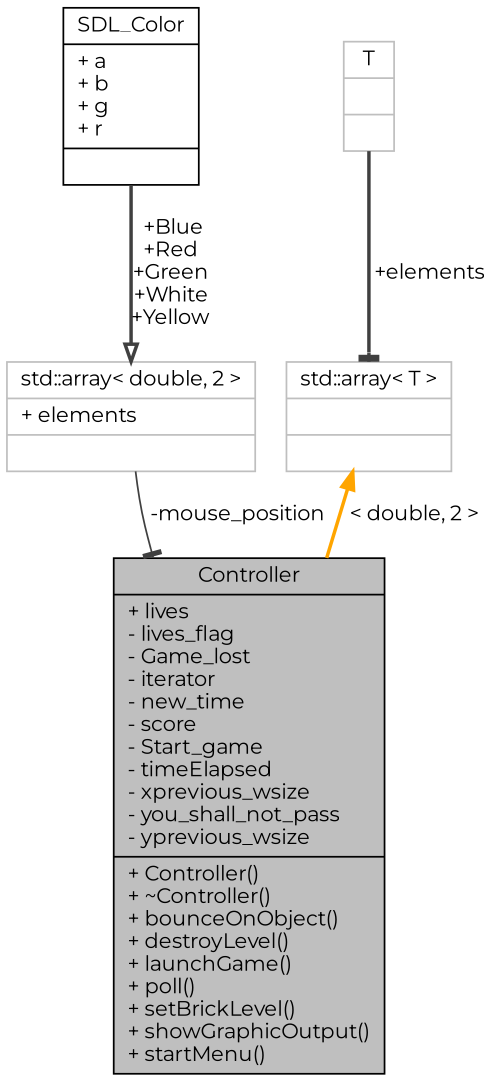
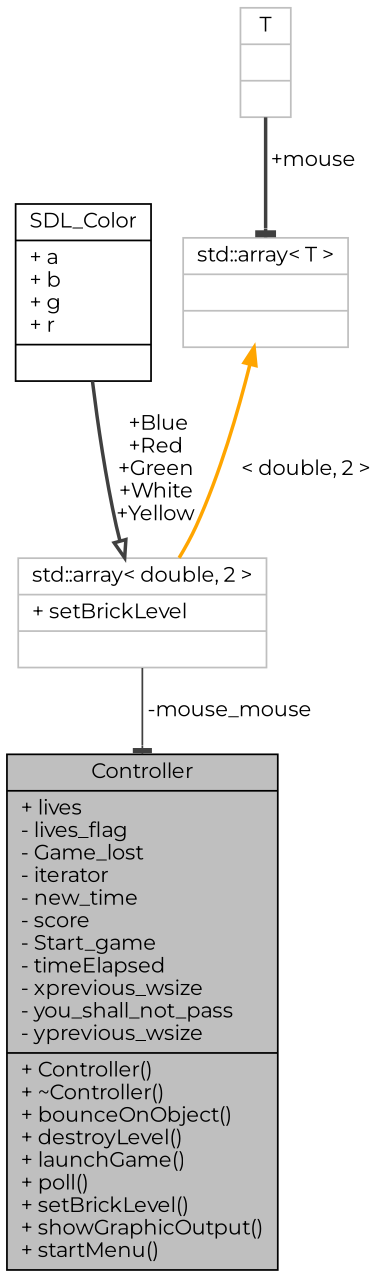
(427, 273) -> (311, 161)
(79, 416) -> (110, 612)
(235, 515) -> (227, 711)
(337, 523) -> (221, 464)
